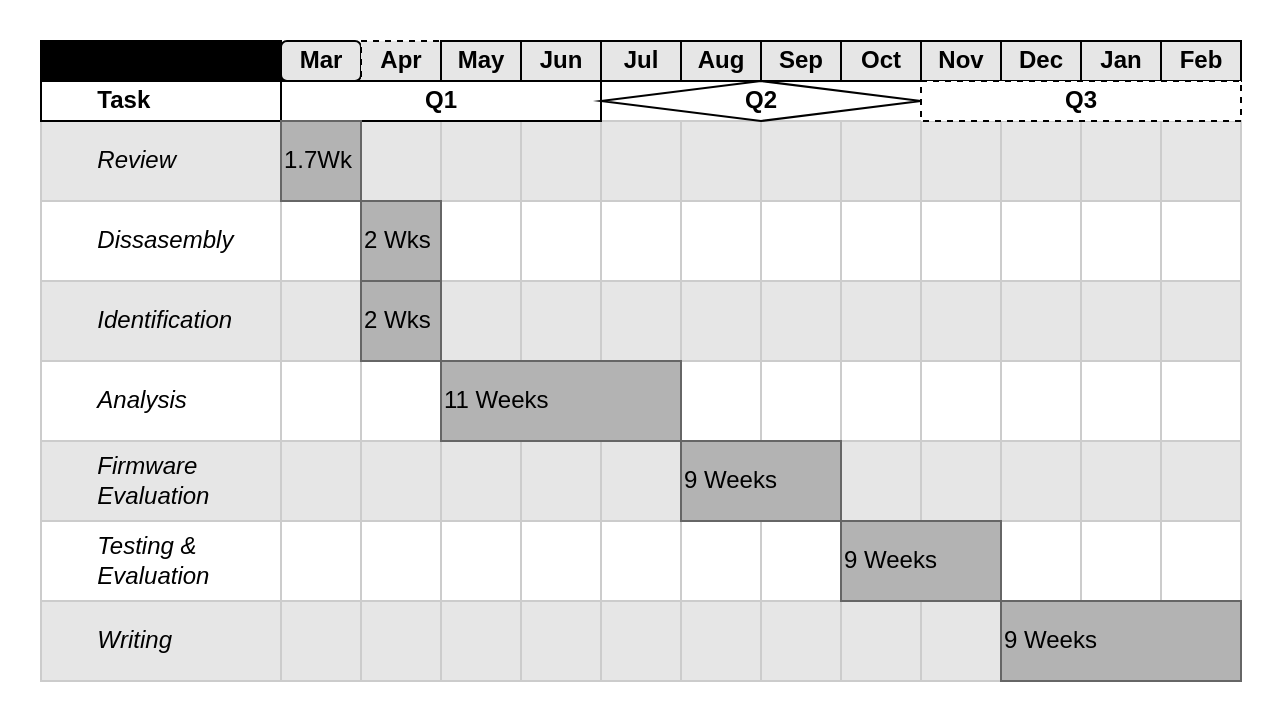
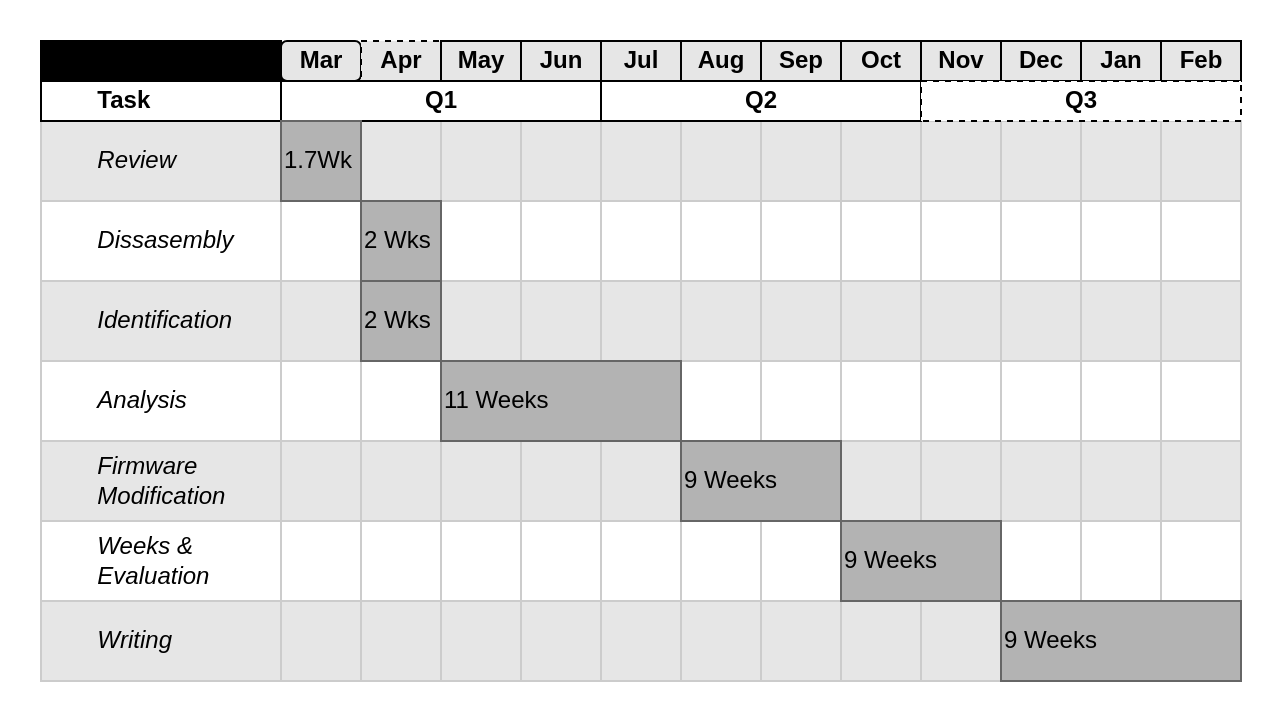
(761, 101) -> (761, 101)
(106, 481) -> (116, 481)
(106, 561) -> (106, 561)
